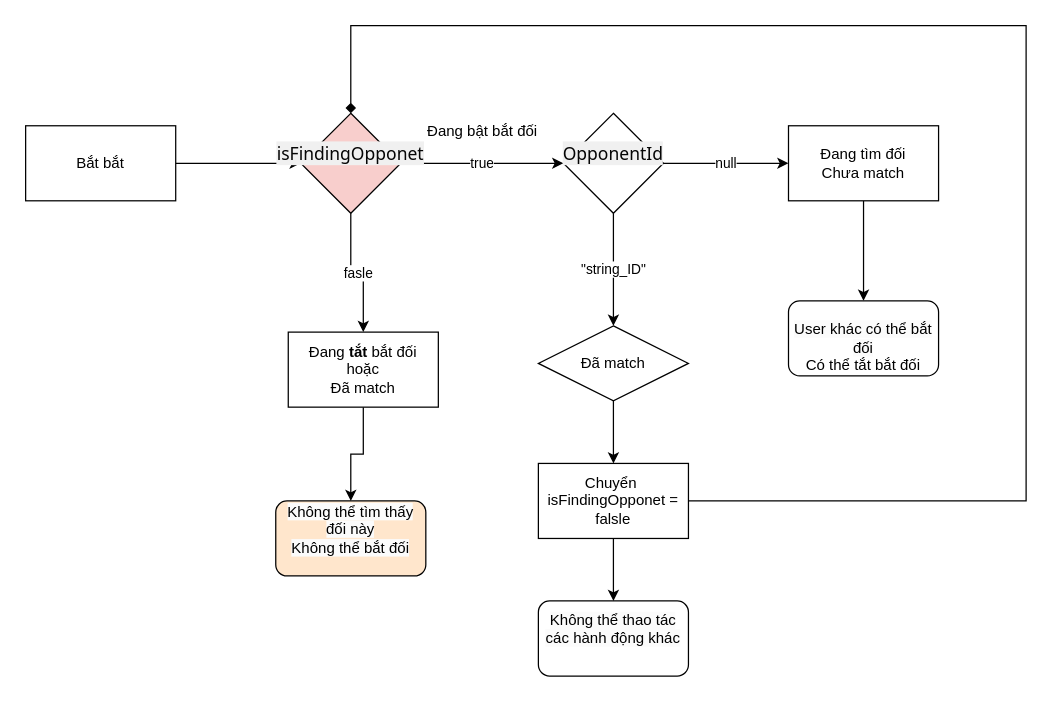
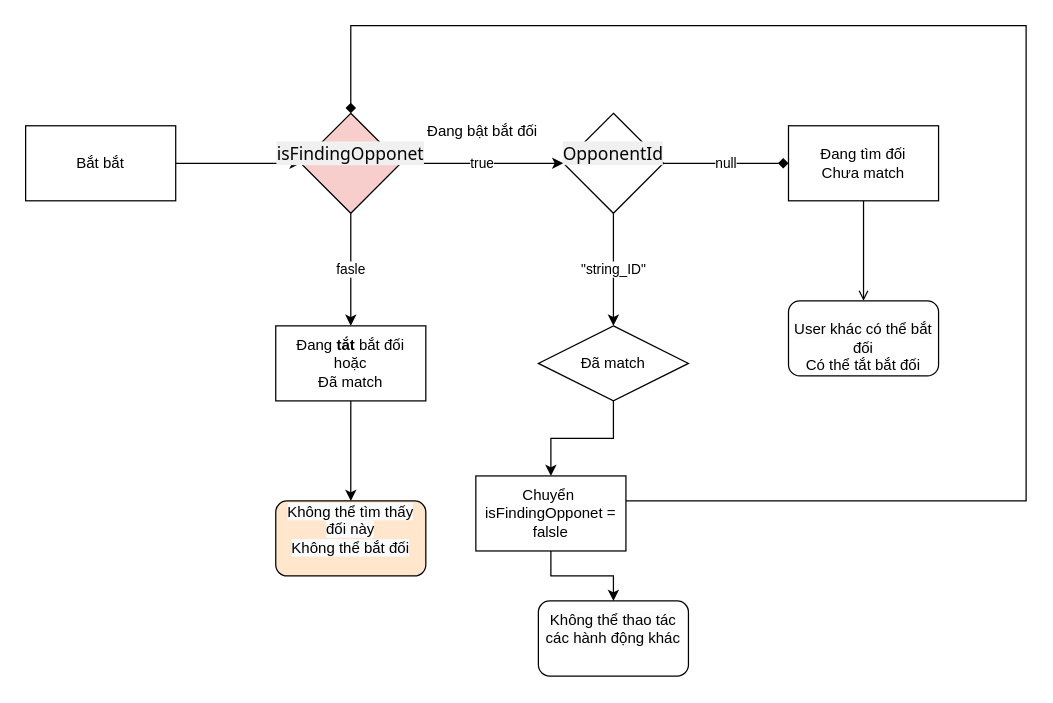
(778, 163) -> (777, 163)
(863, 291) -> (863, 293)
(363, 369) -> (351, 363)
(613, 501) -> (551, 513)
